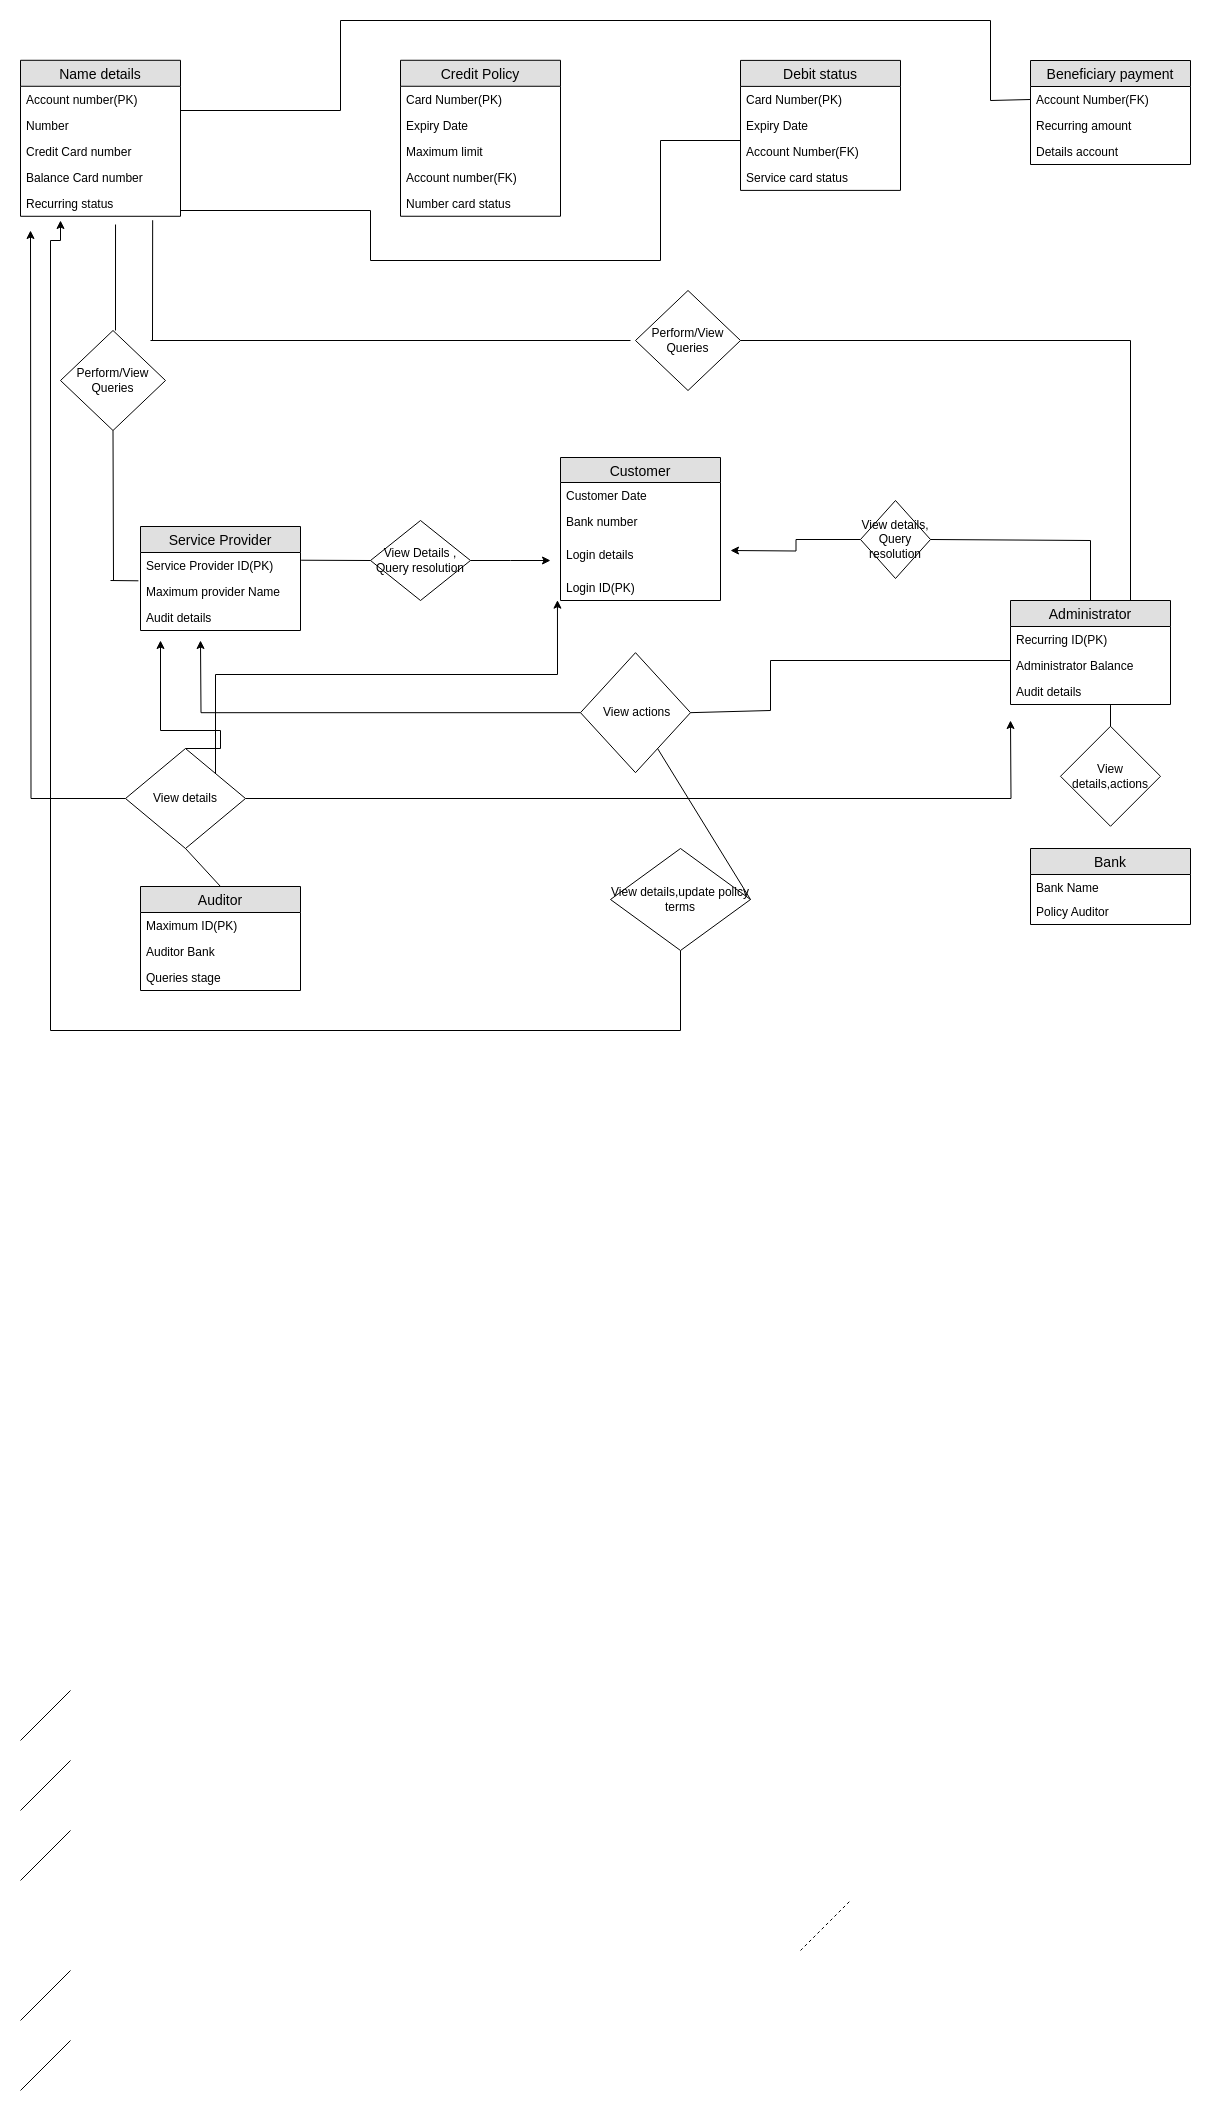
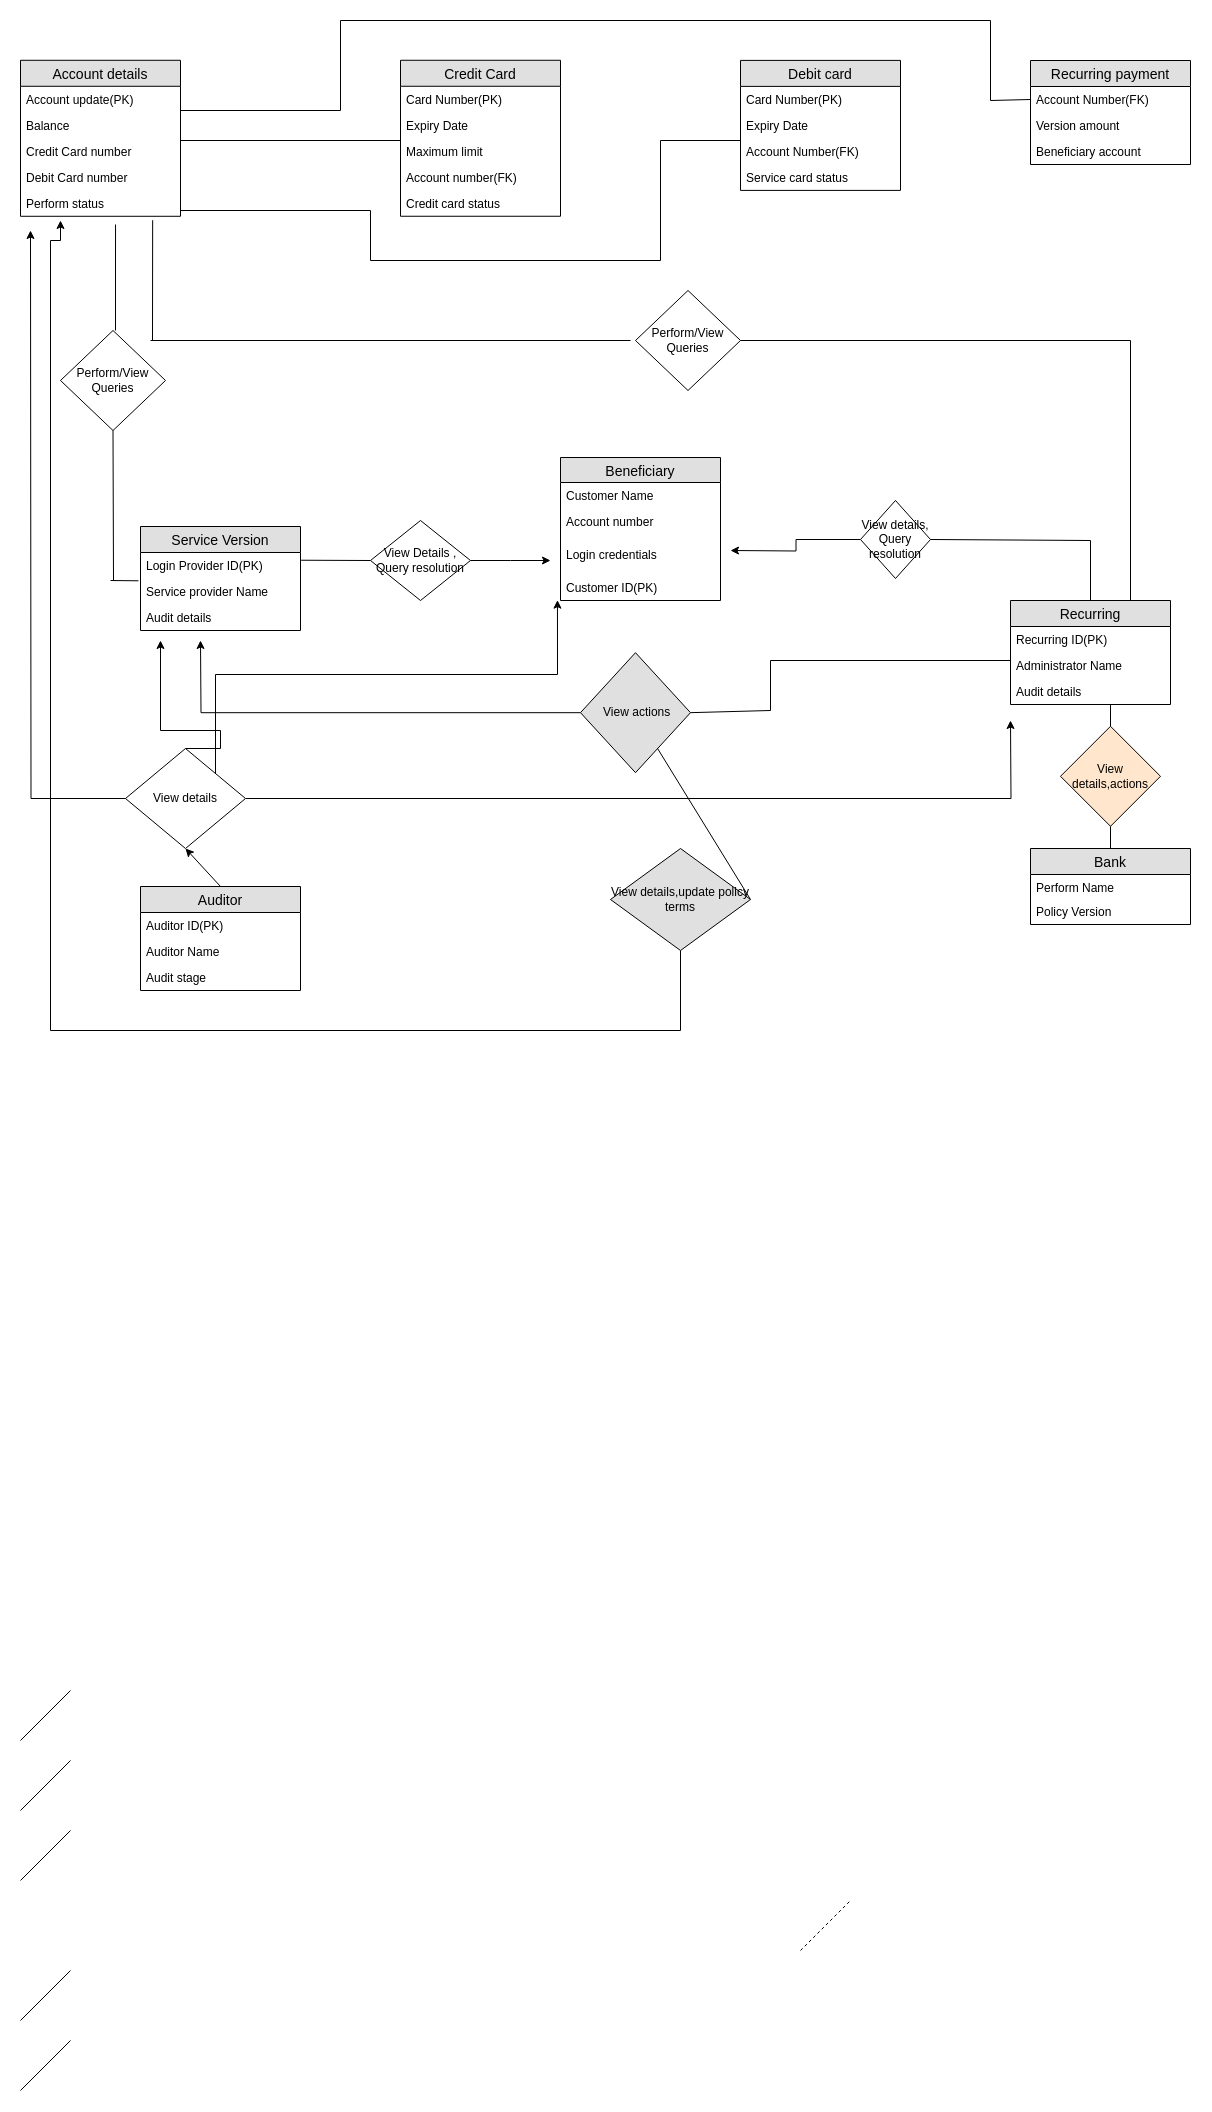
(100, 74) -> (100, 74)
(480, 74) -> (480, 74)
(820, 74) -> (820, 74)
(1110, 74) -> (1110, 74)
(85, 100) -> (85, 100)
(46, 126) -> (48, 126)
(1087, 126) -> (1080, 126)
none -> (291, 141)
(1082, 152) -> (1095, 152)
(85, 178) -> (78, 178)
(77, 204) -> (71, 204)
(463, 204) -> (462, 204)
(640, 471) -> (640, 471)
(608, 496) -> (608, 496)
(601, 522) -> (611, 522)
(220, 540) -> (220, 540)
(603, 555) -> (617, 555)
(217, 566) -> (210, 566)
(603, 588) -> (615, 588)
(210, 592) -> (210, 592)
(1090, 614) -> (1090, 614)
(1080, 666) -> (1072, 666)
(636, 713) -> (636, 713)
(1111, 776) -> (1111, 776)
none -> (1111, 837)
(188, 851) -> (190, 854)
(1065, 888) -> (1075, 888)
(681, 900) -> (681, 900)
(1077, 912) -> (1077, 912)
(190, 926) -> (190, 926)
(183, 952) -> (183, 952)
(187, 978) -> (180, 978)
